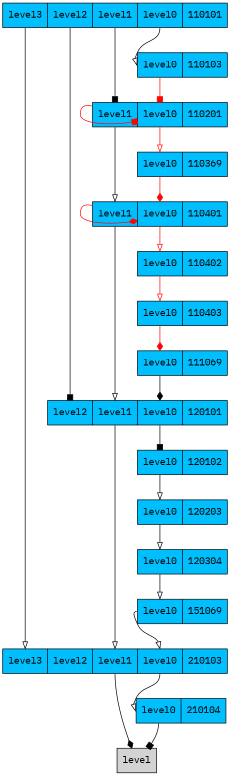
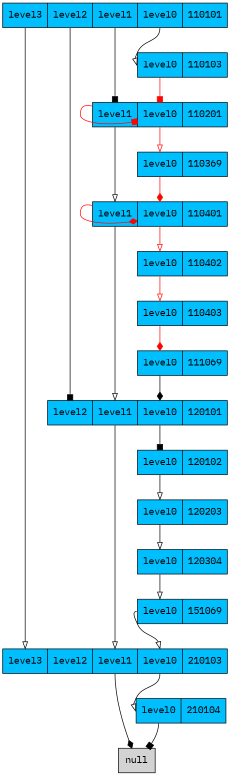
(137, 761) -> (137, 761)
